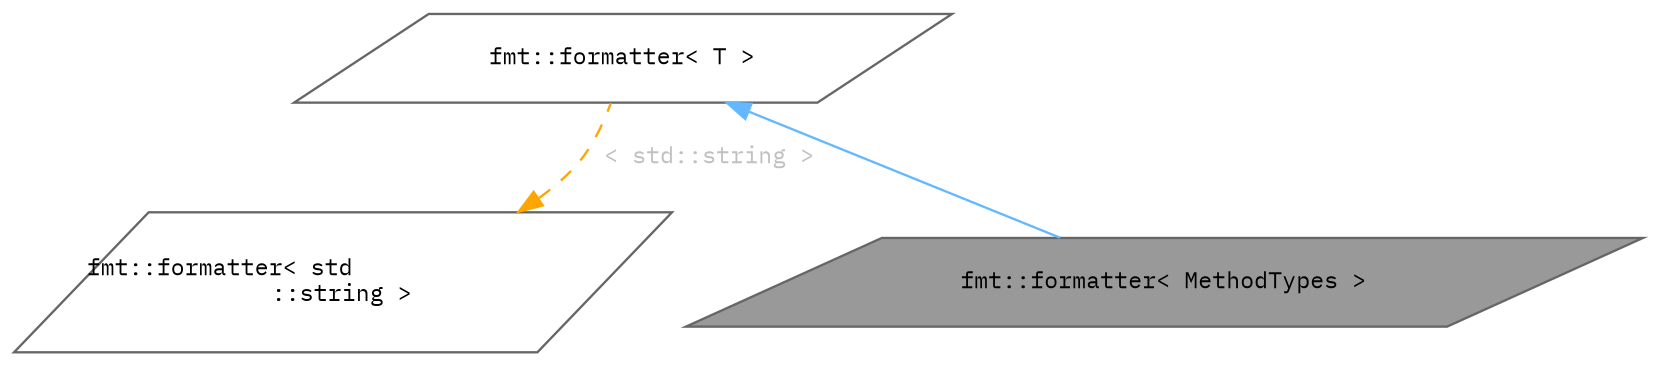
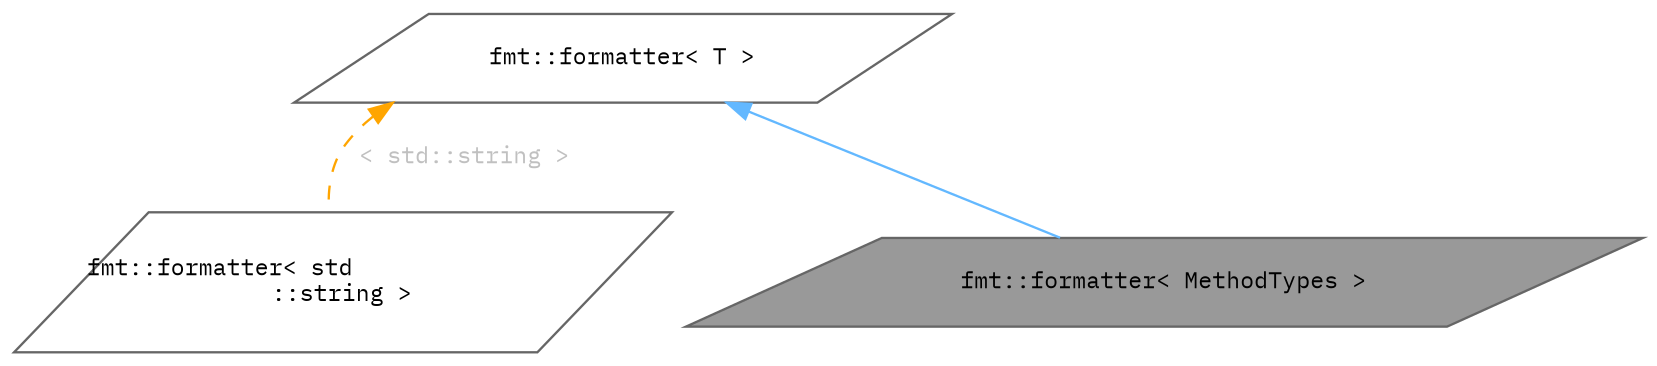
(583, 157) -> (337, 158)
